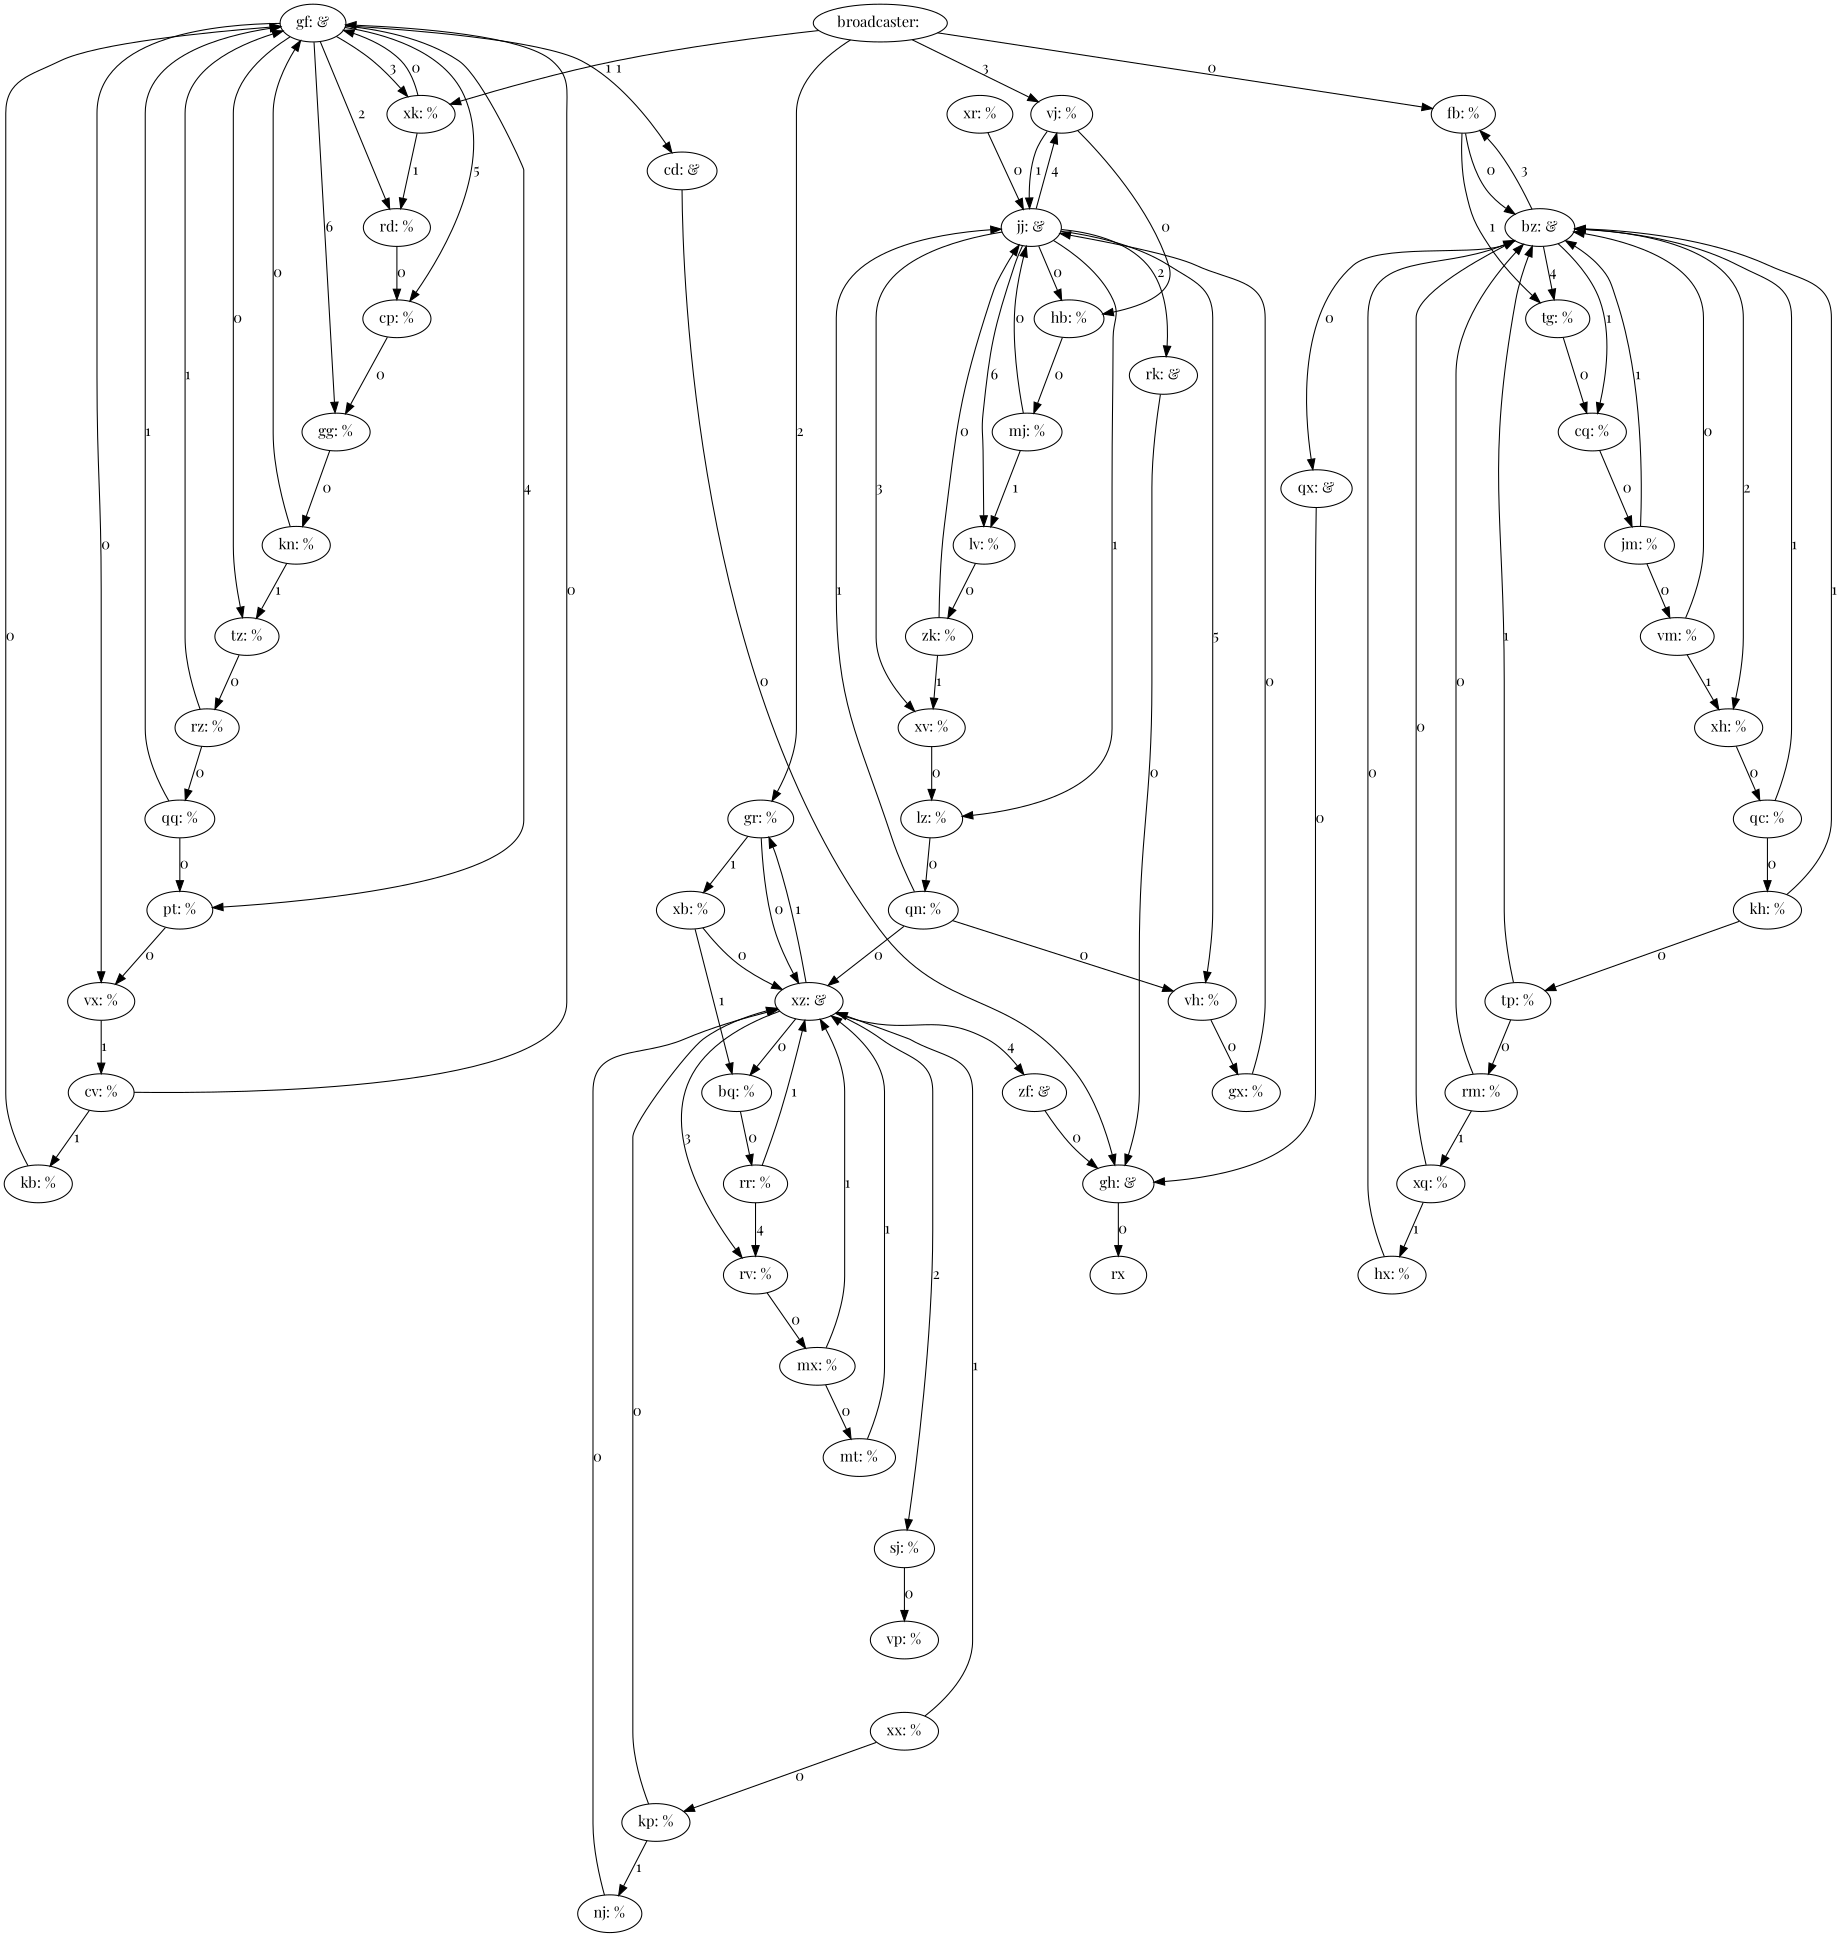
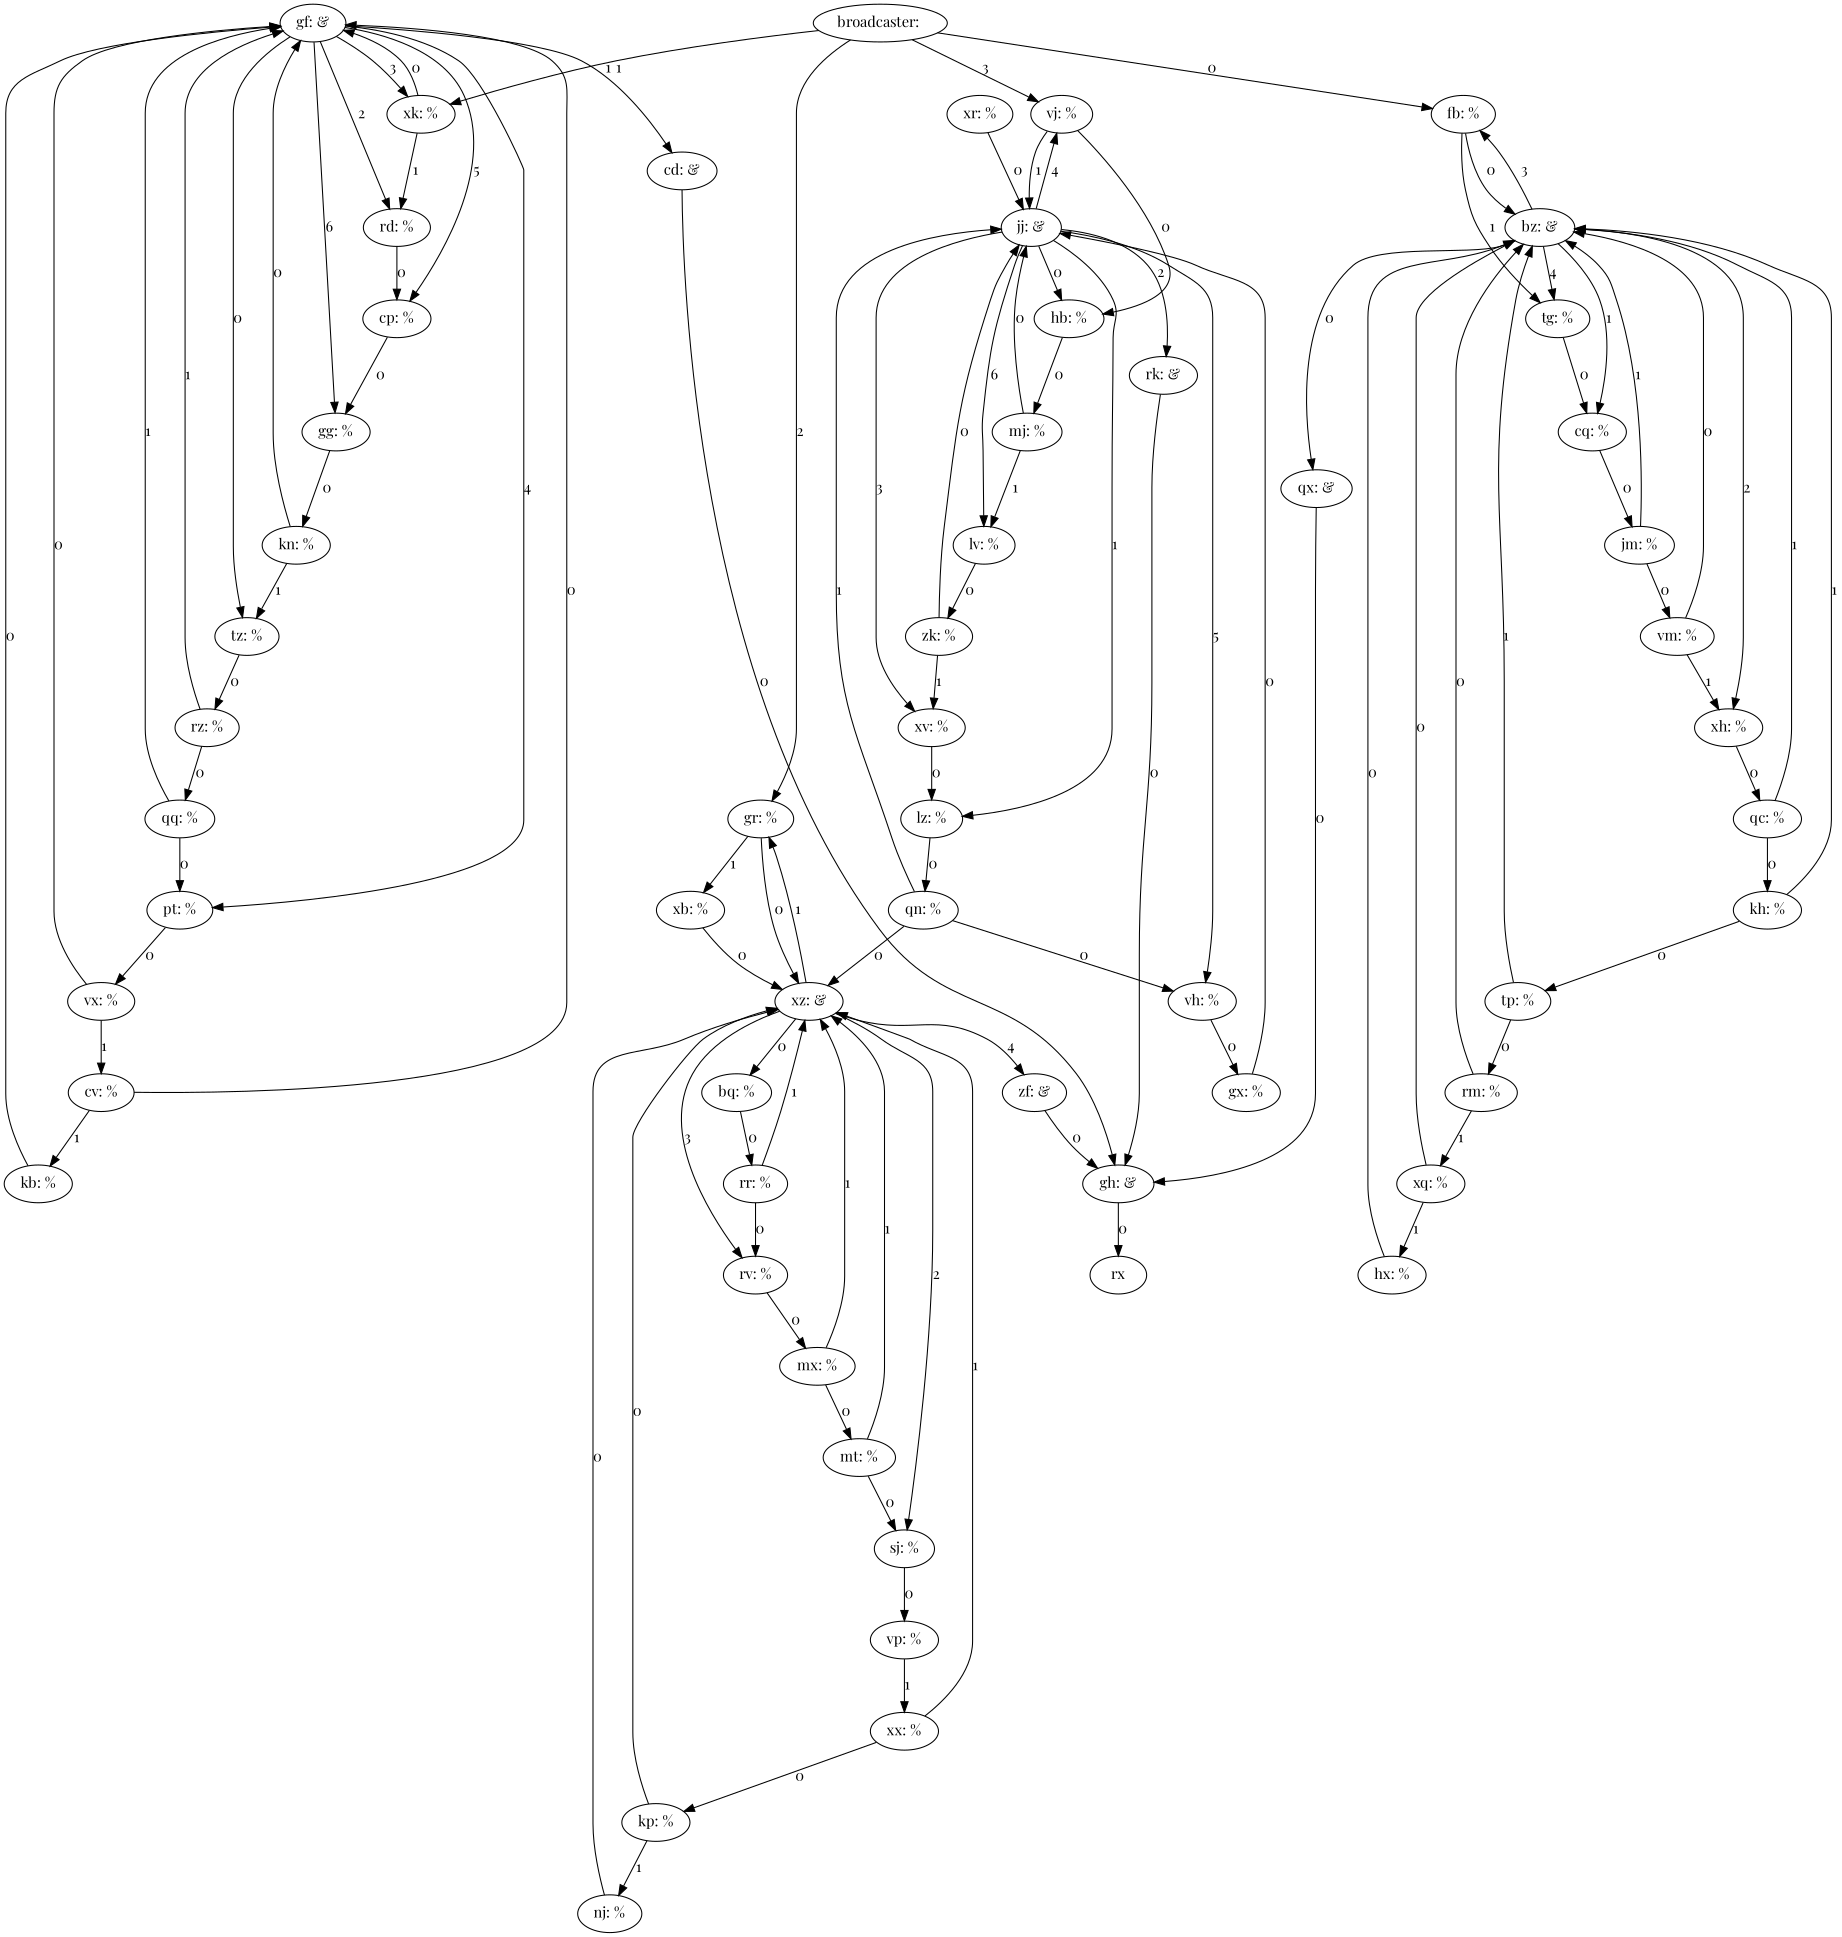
(98, 430) -> (54, 426)
(712, 996) -> none
(760, 1229) -> (760, 1229)
none -> (880, 1499)
none -> (904, 1680)
